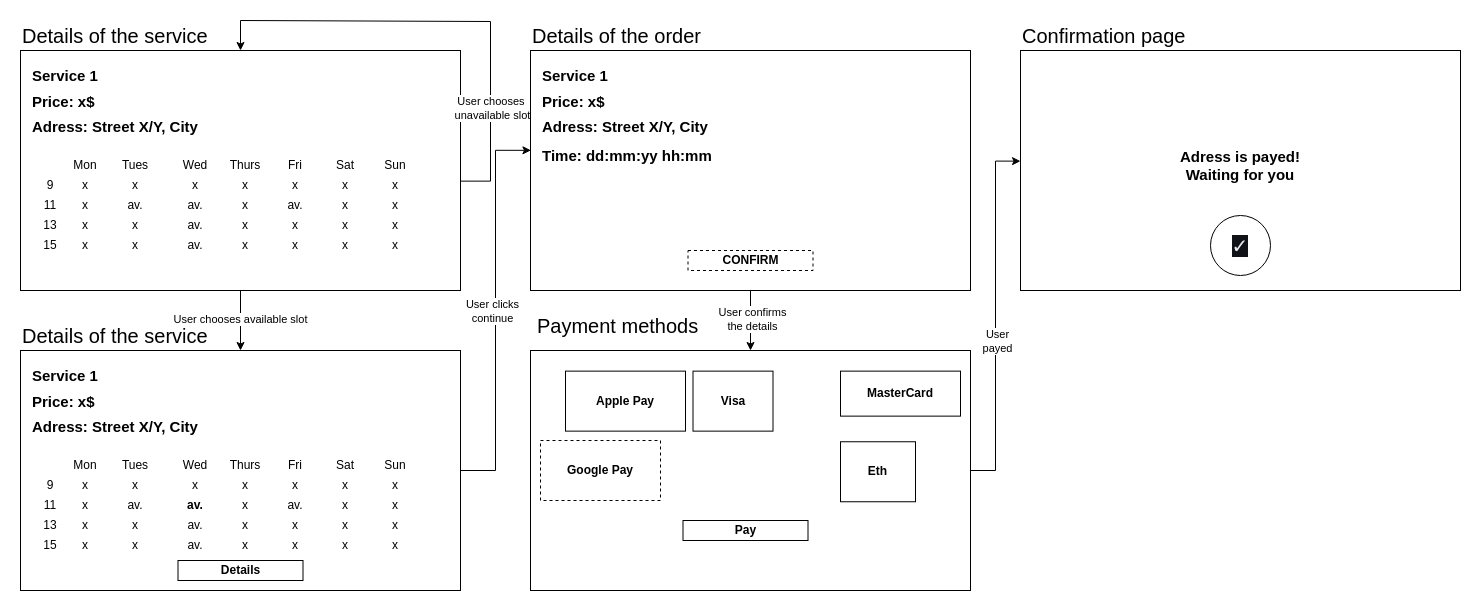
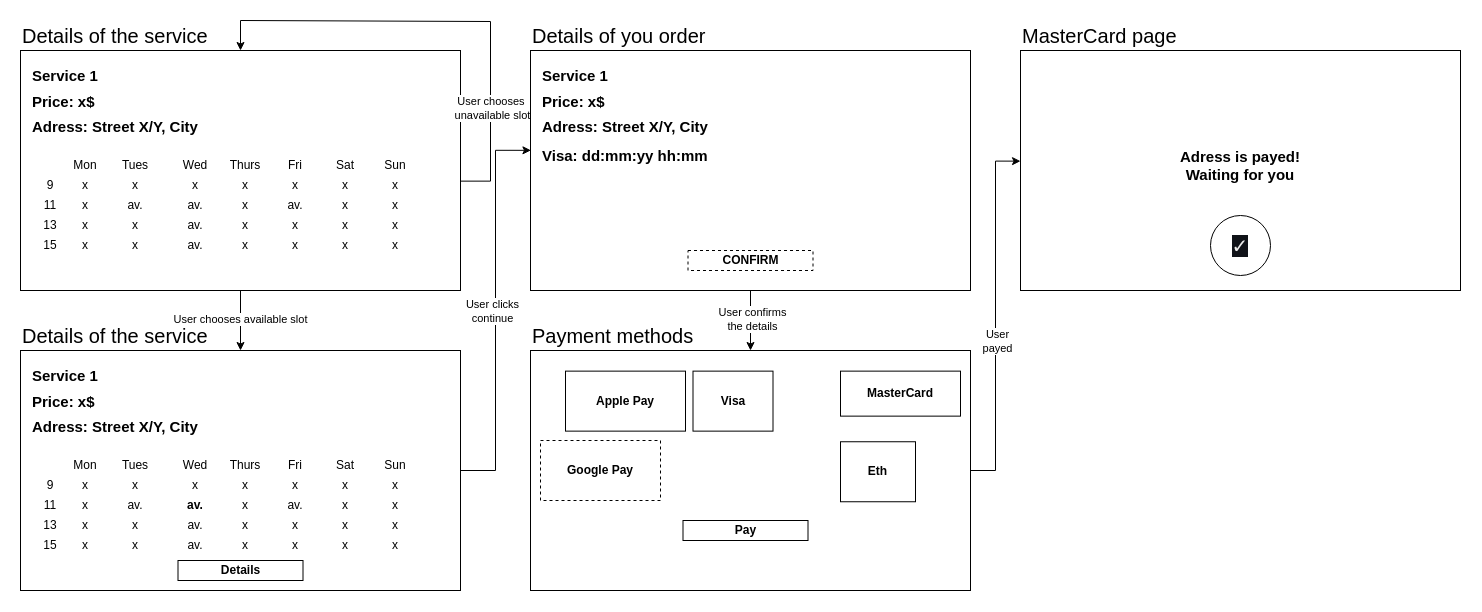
(592, 36) -> (592, 36)
(1075, 36) -> (1071, 36)
(599, 156) -> (599, 156)
(636, 326) -> (631, 336)
